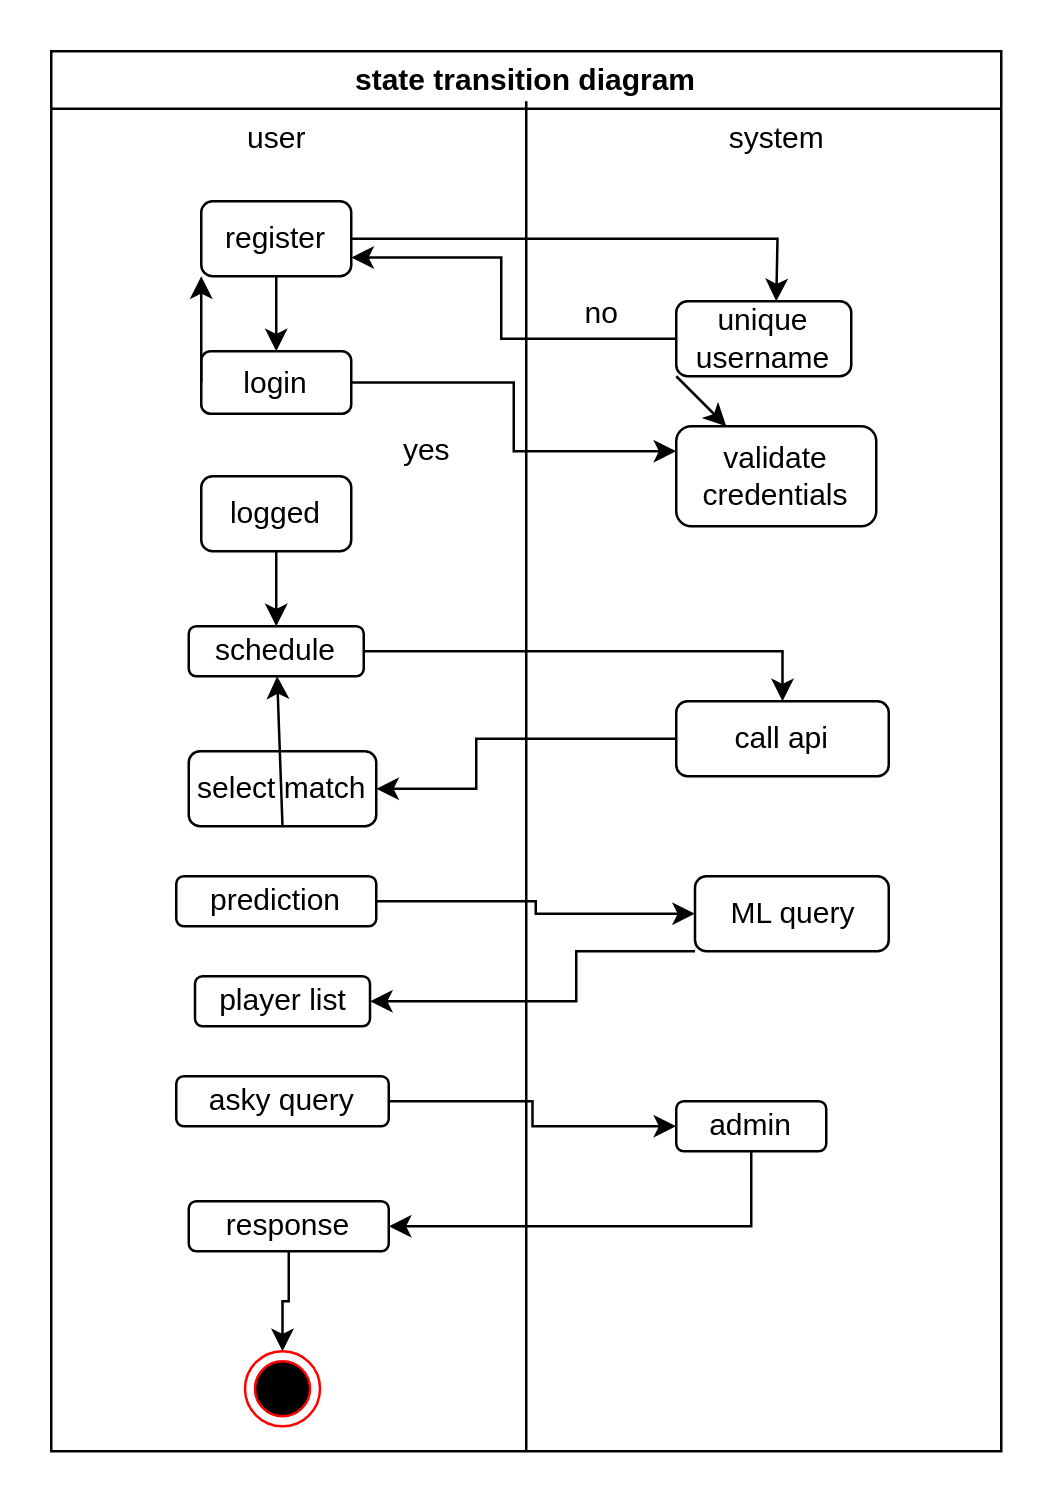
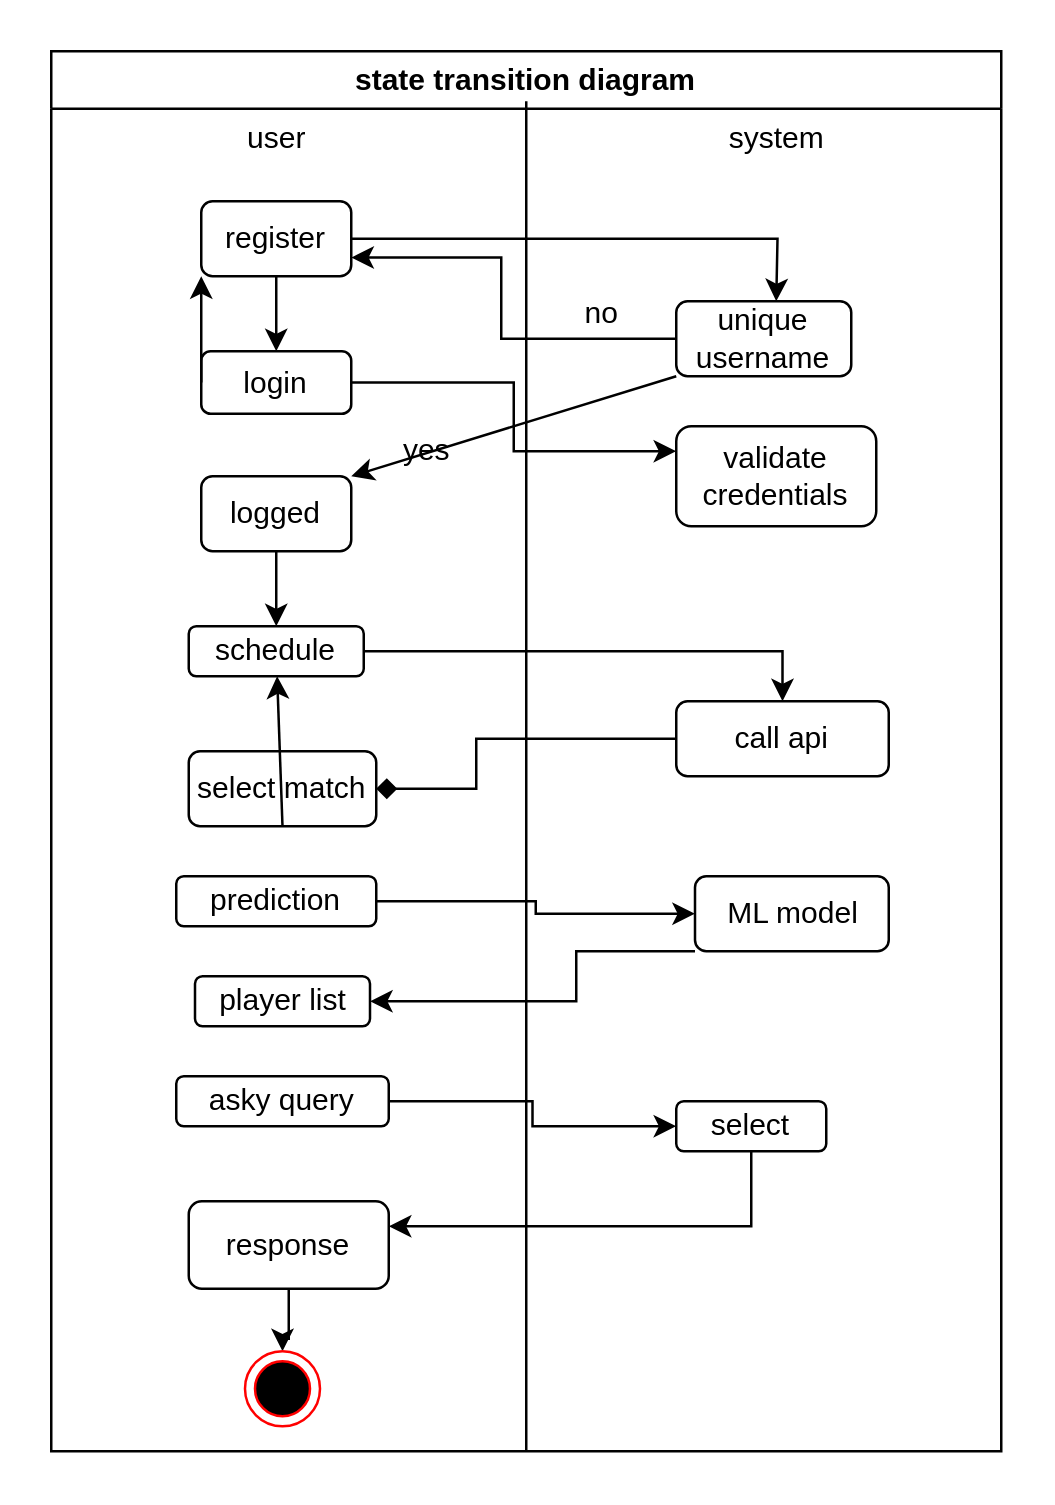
(696, 396) -> (604, 399)
(395, 789) -> (397, 789)
(794, 914) -> (794, 914)
(751, 1126) -> (751, 1126)
(289, 1226) -> (289, 1245)
